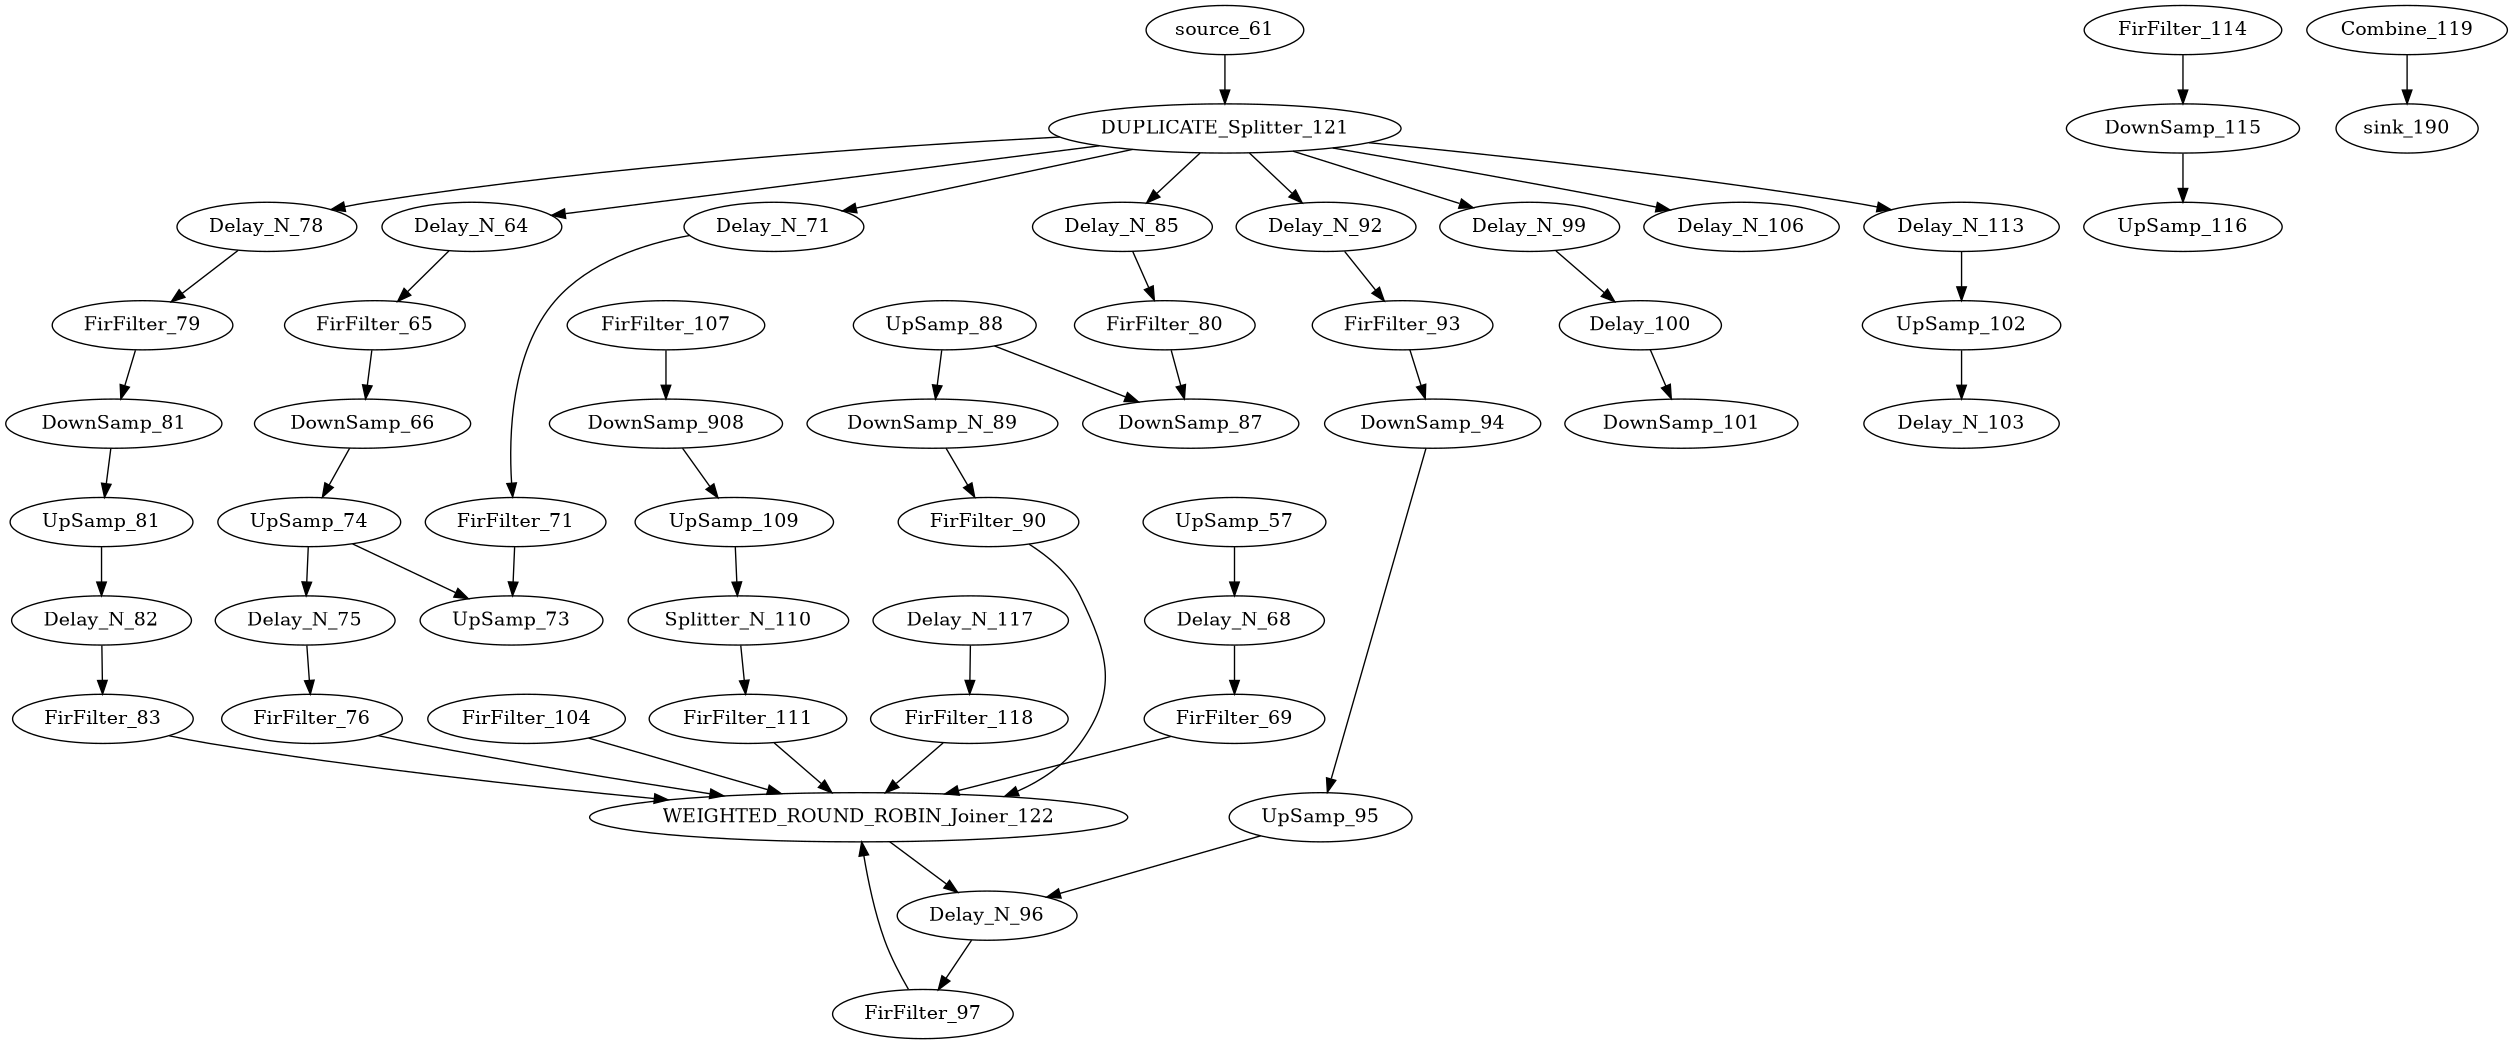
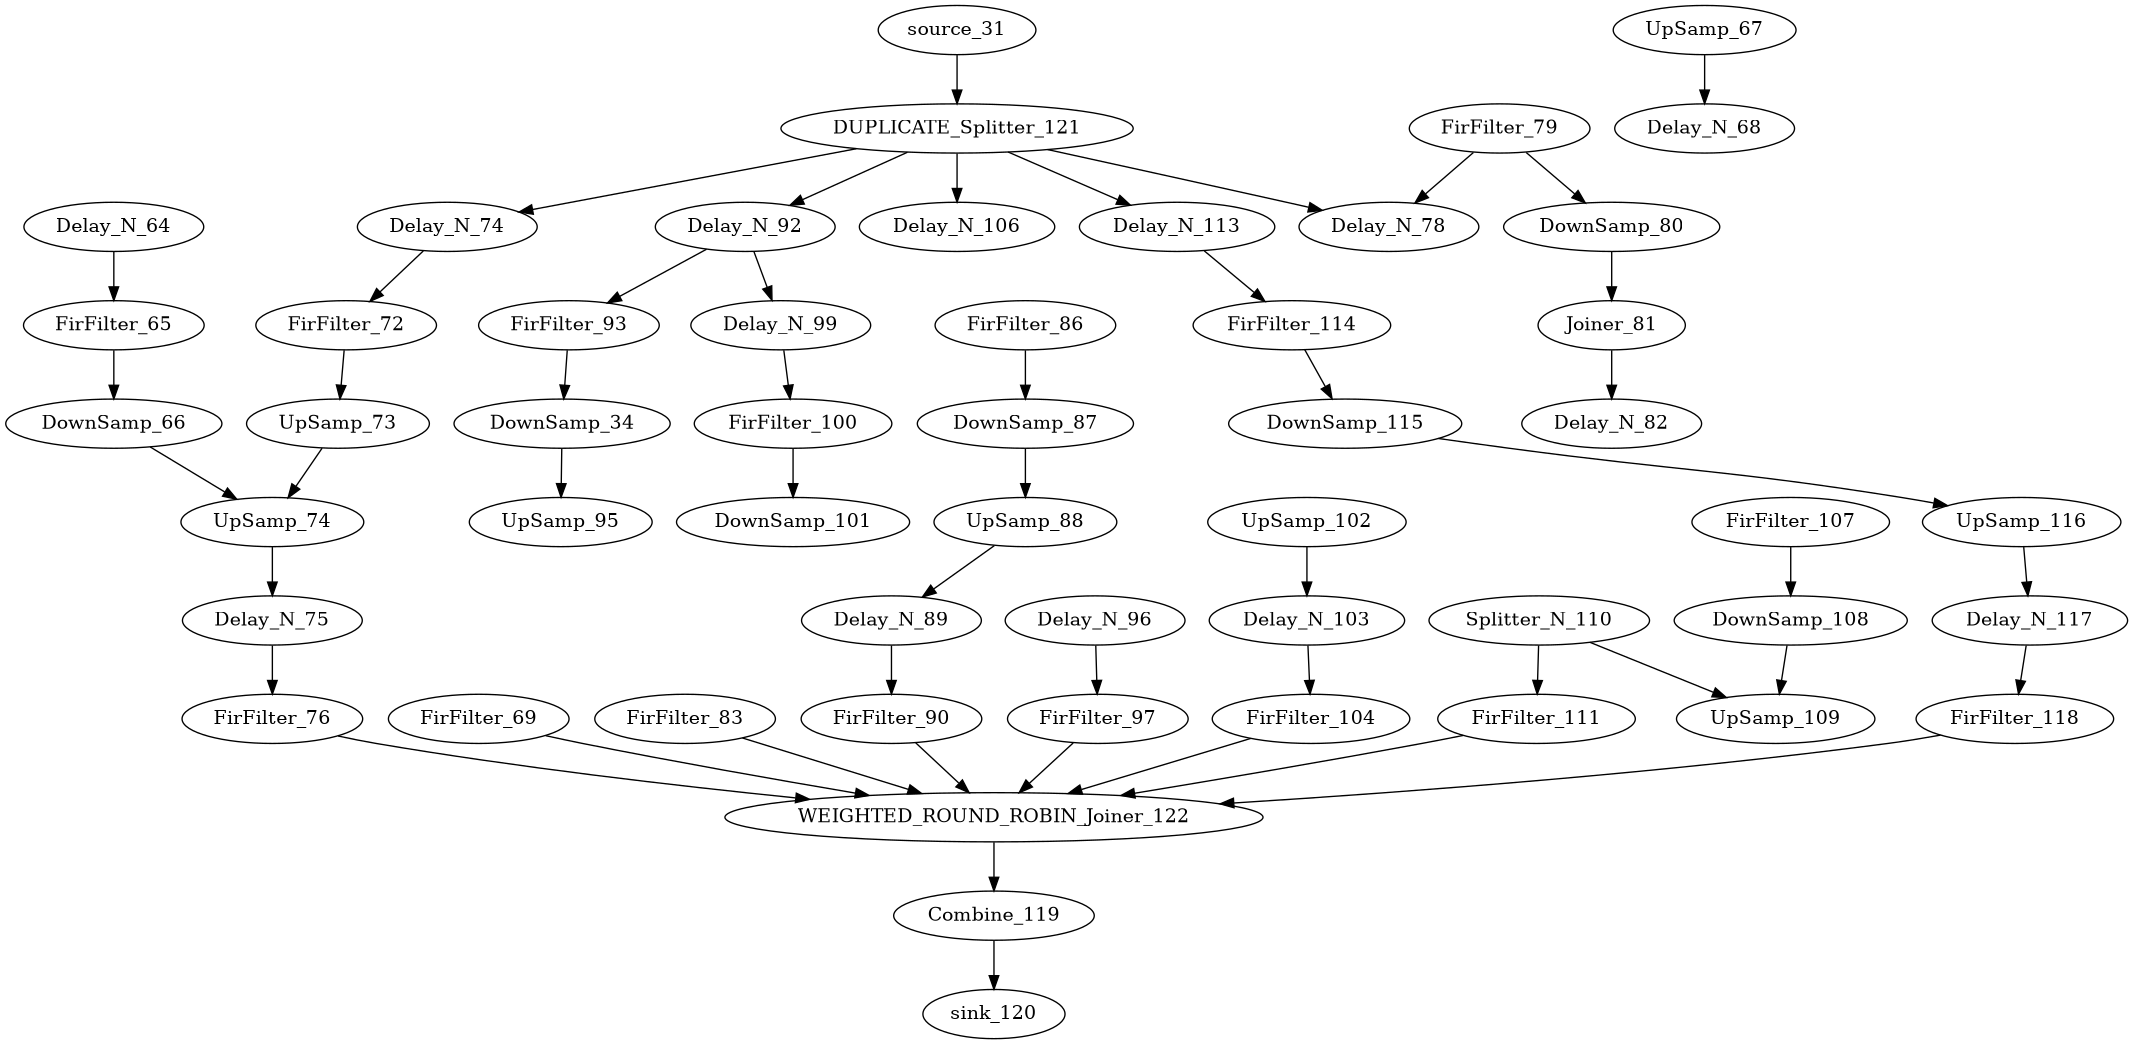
(1225, 30) -> (957, 30)
(2407, 128) -> (994, 1014)
(1376, 177) -> (761, 269)
(832, 180) -> none
(774, 227) -> (447, 227)
(1122, 227) -> none
(1962, 269) -> (1229, 272)
(210, 272) -> (1449, 173)
(1165, 325) -> (1025, 325)
(1640, 325) -> (793, 424)
(1060, 371) -> (1025, 466)
(114, 424) -> (1612, 227)
(666, 424) -> (1791, 620)
(932, 424) -> (891, 620)
(1433, 424) -> (562, 424)
(102, 522) -> (1612, 325)
(516, 522) -> (346, 325)
(1234, 522) -> (1705, 30)
(736, 565) -> (1652, 667)
none -> (2025, 565)
(404, 568) -> (309, 467)
(102, 663) -> none
(1234, 663) -> none
none -> (1309, 663)
(918, 863) -> (994, 860)
(1160, 865) -> none
